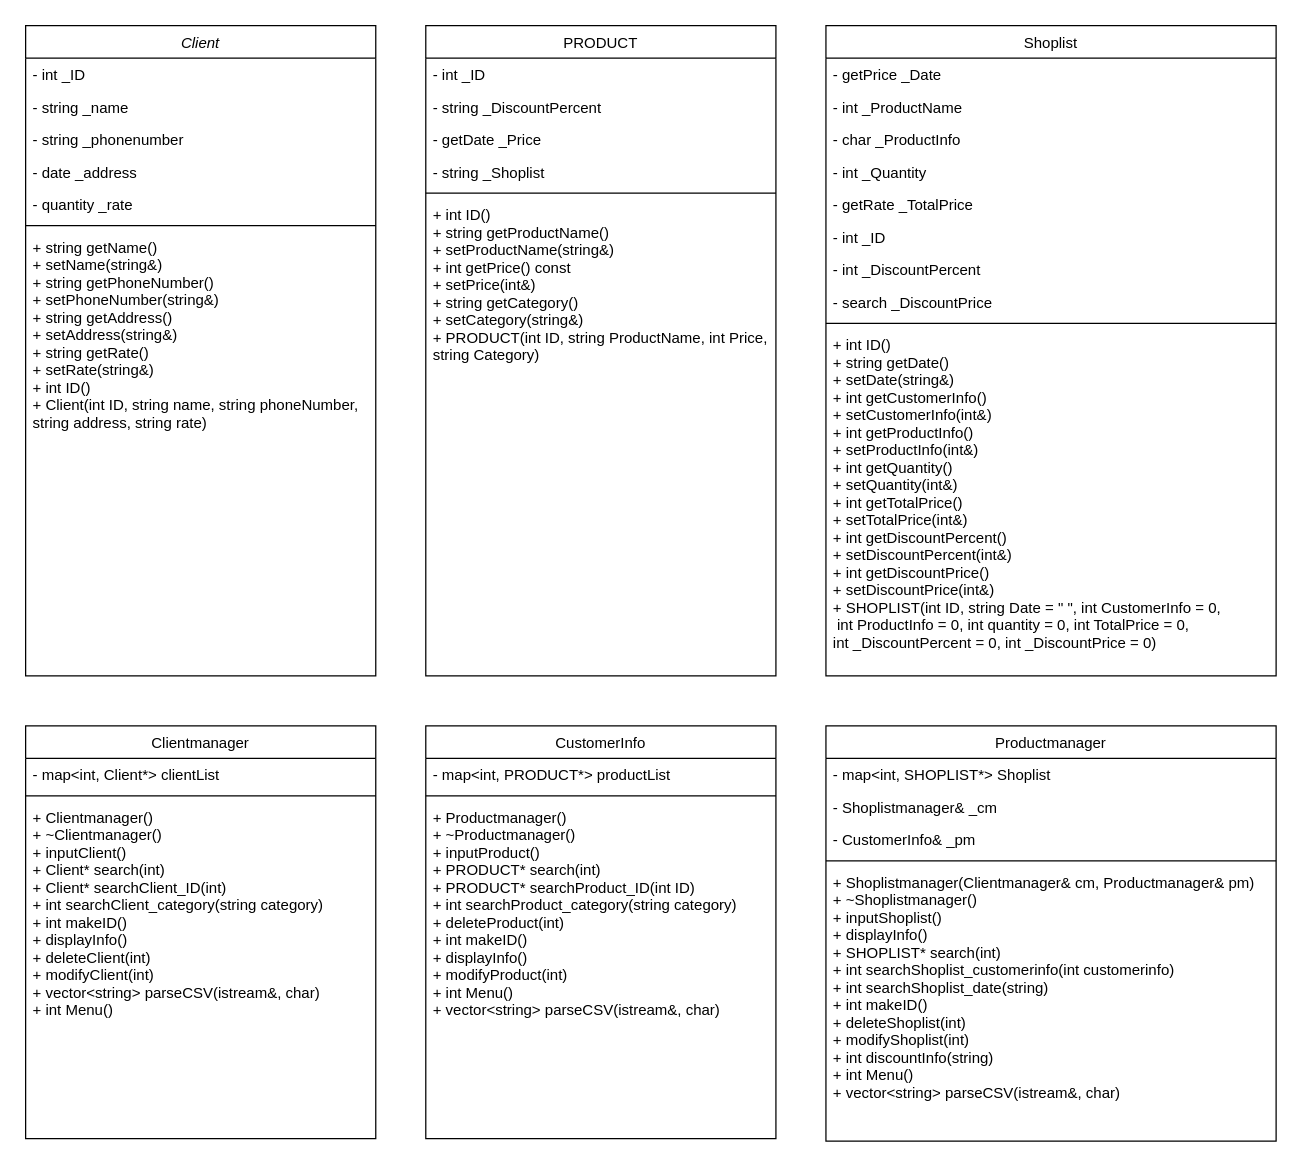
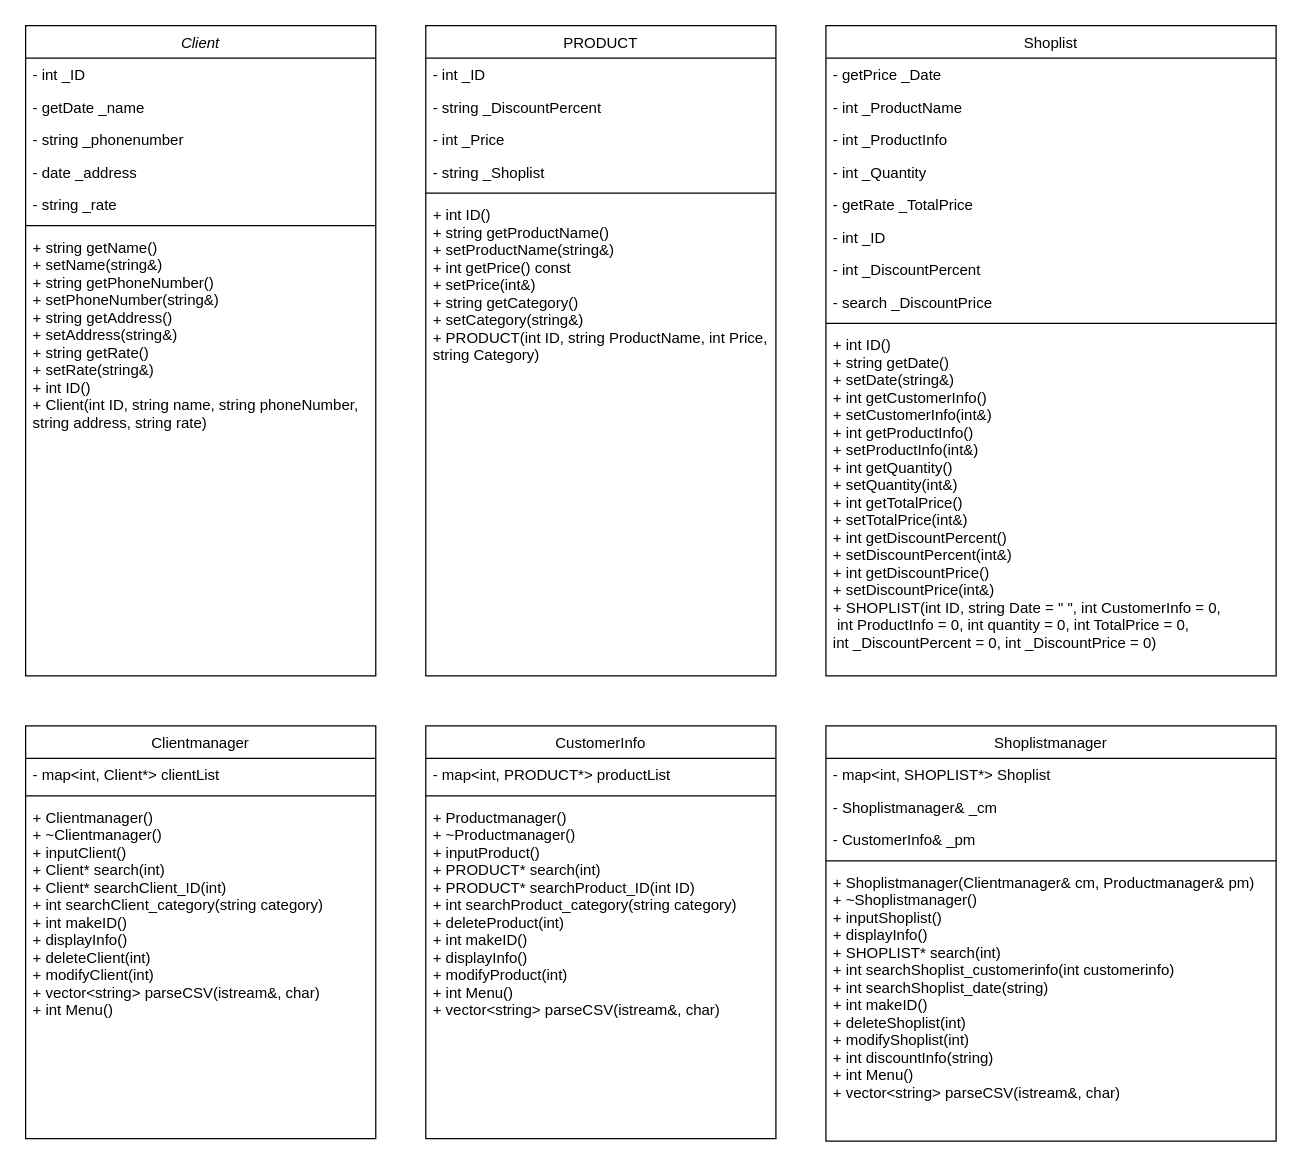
(87, 108) -> (94, 108)
(496, 140) -> (477, 140)
(908, 140) -> (902, 140)
(96, 205) -> (87, 205)
(1050, 743) -> (1050, 743)
